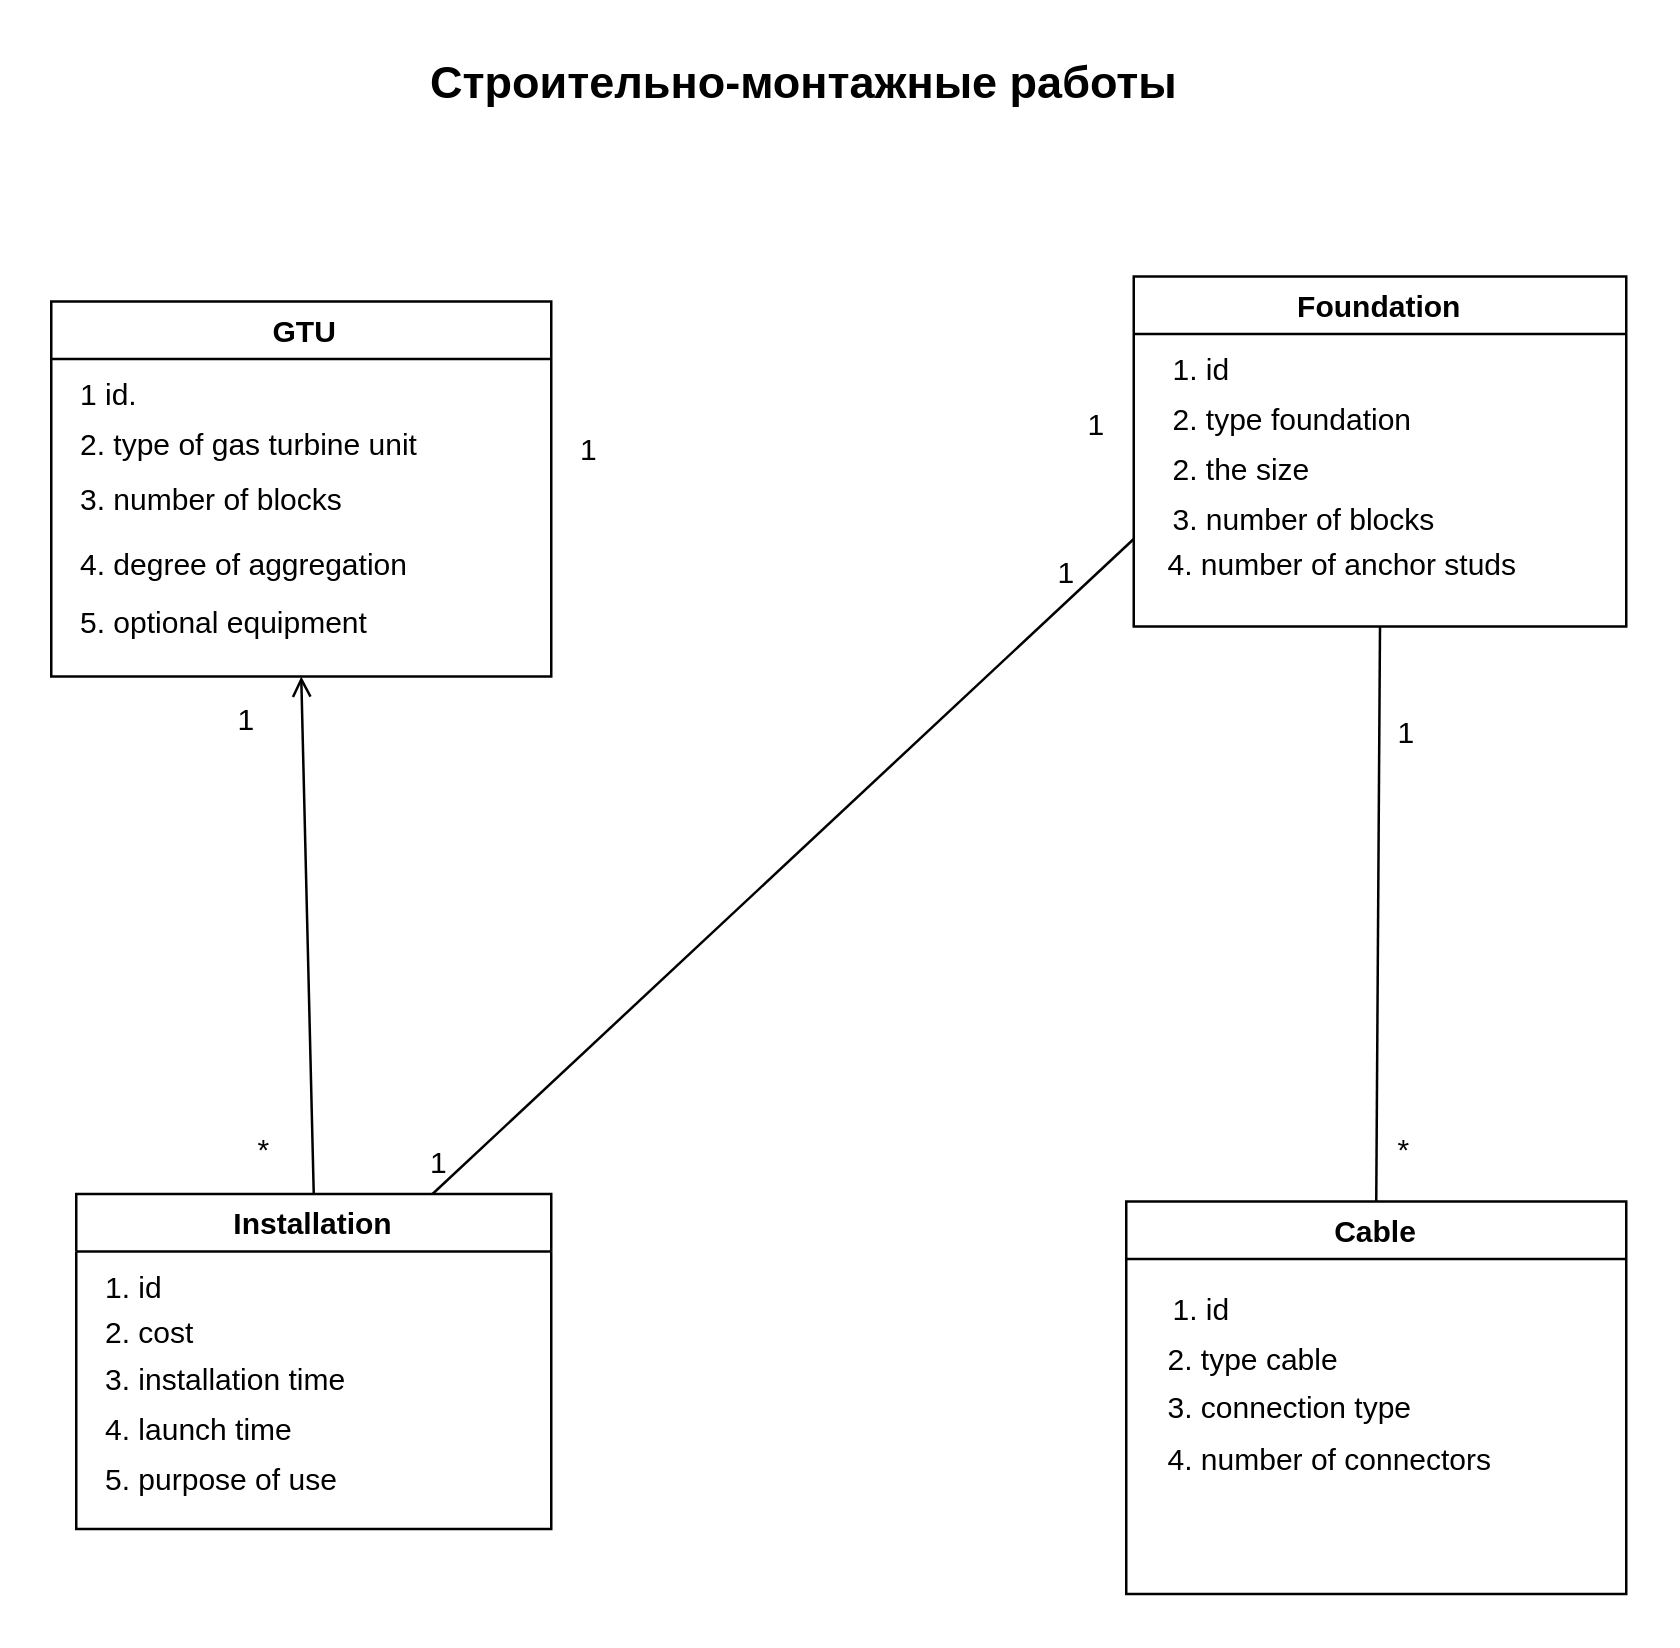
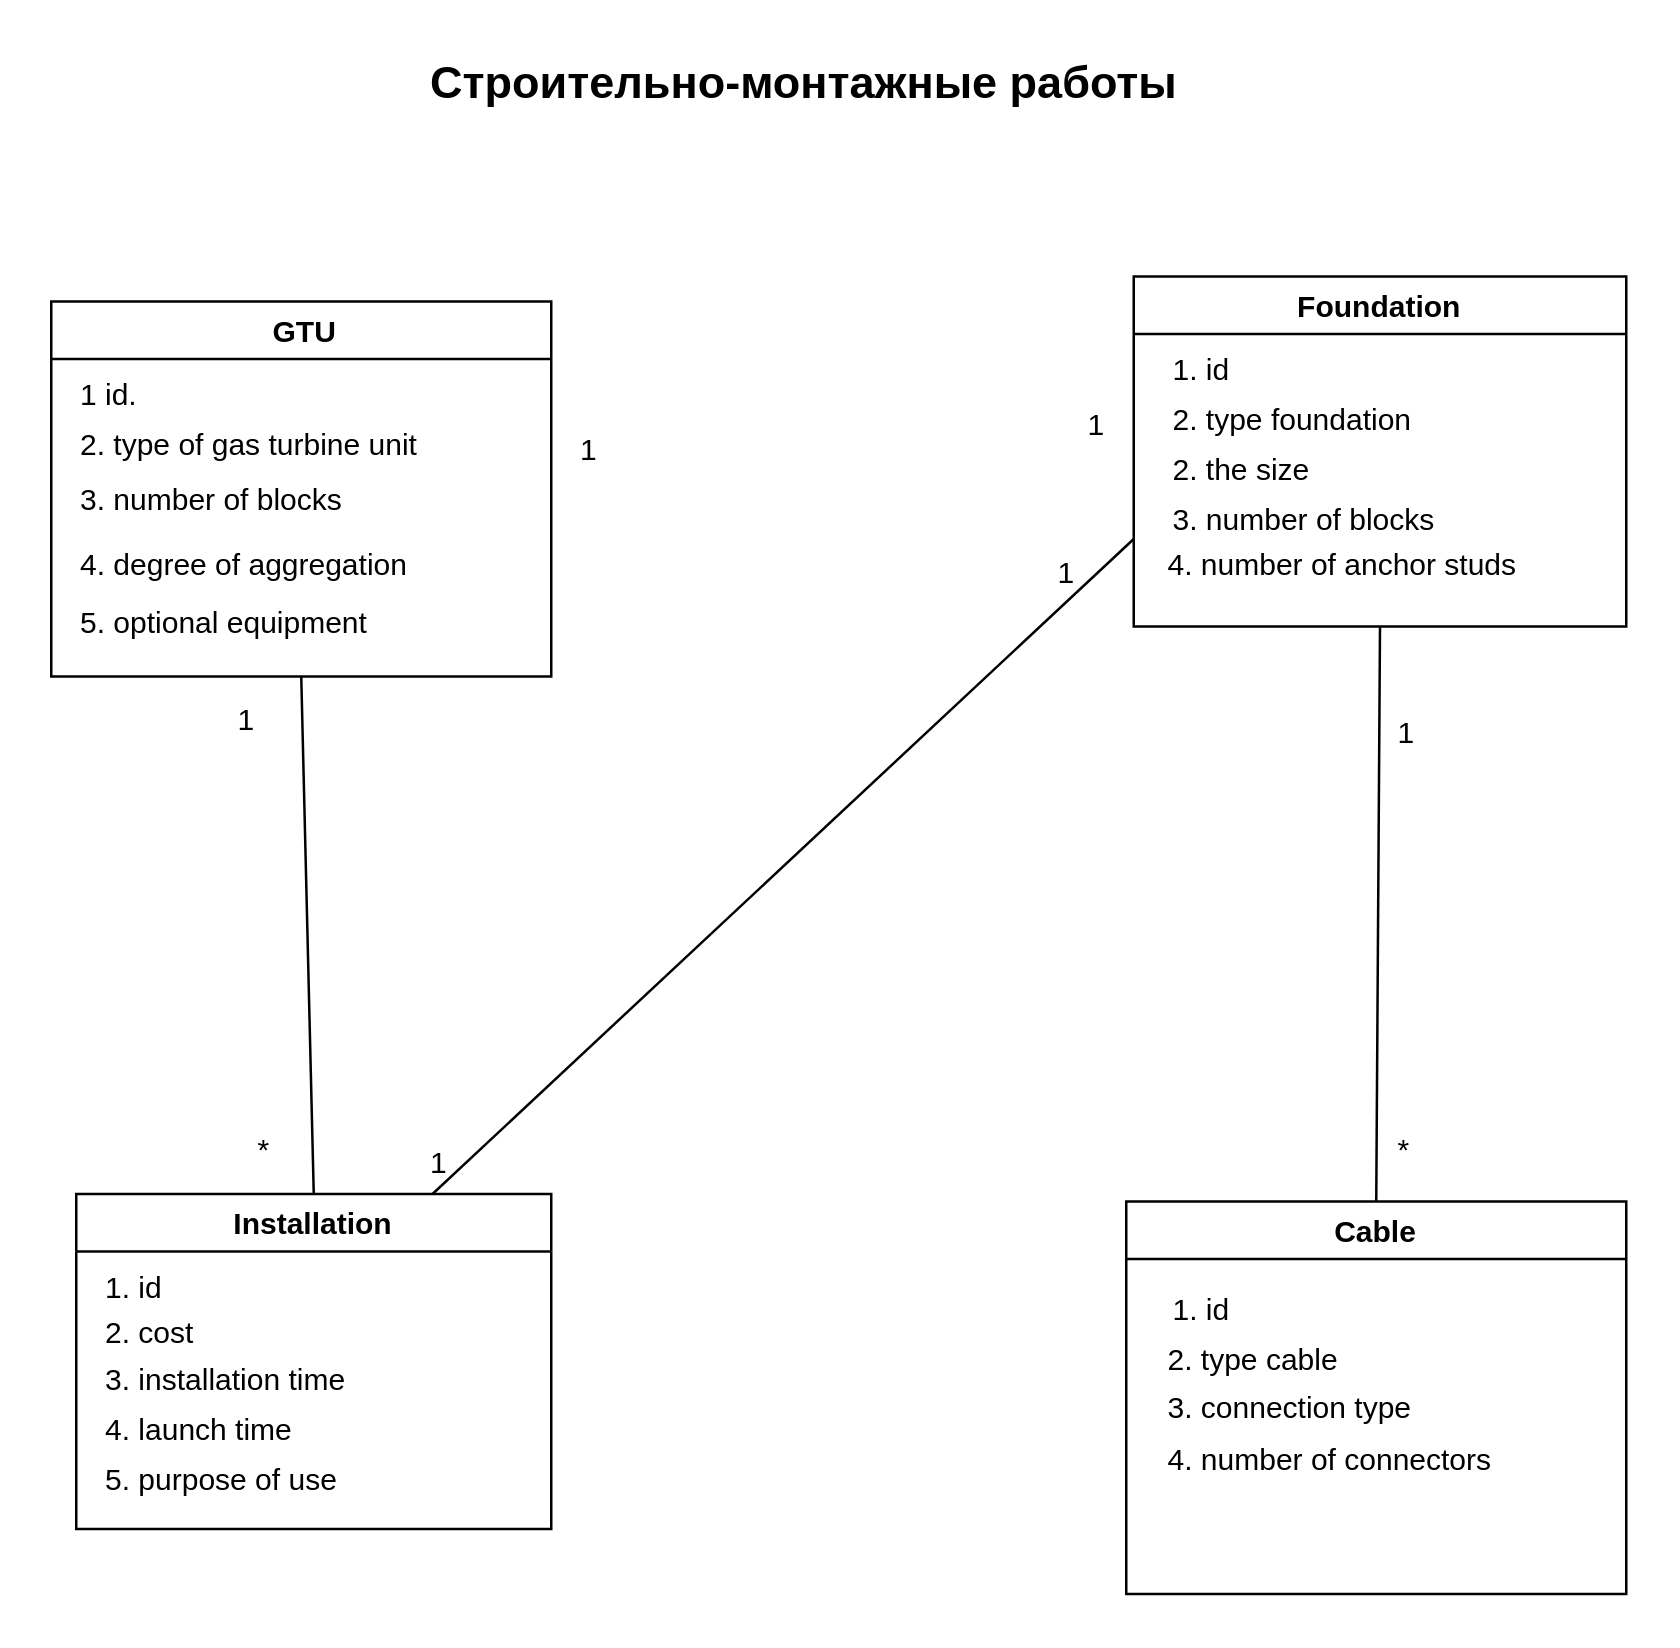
(301, 686) -> (301, 685)
